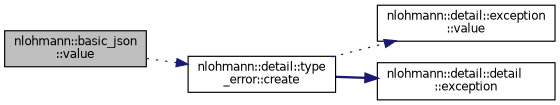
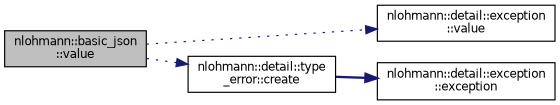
(358, 50) -> (256, 37)
(466, 81) -> (466, 81)
